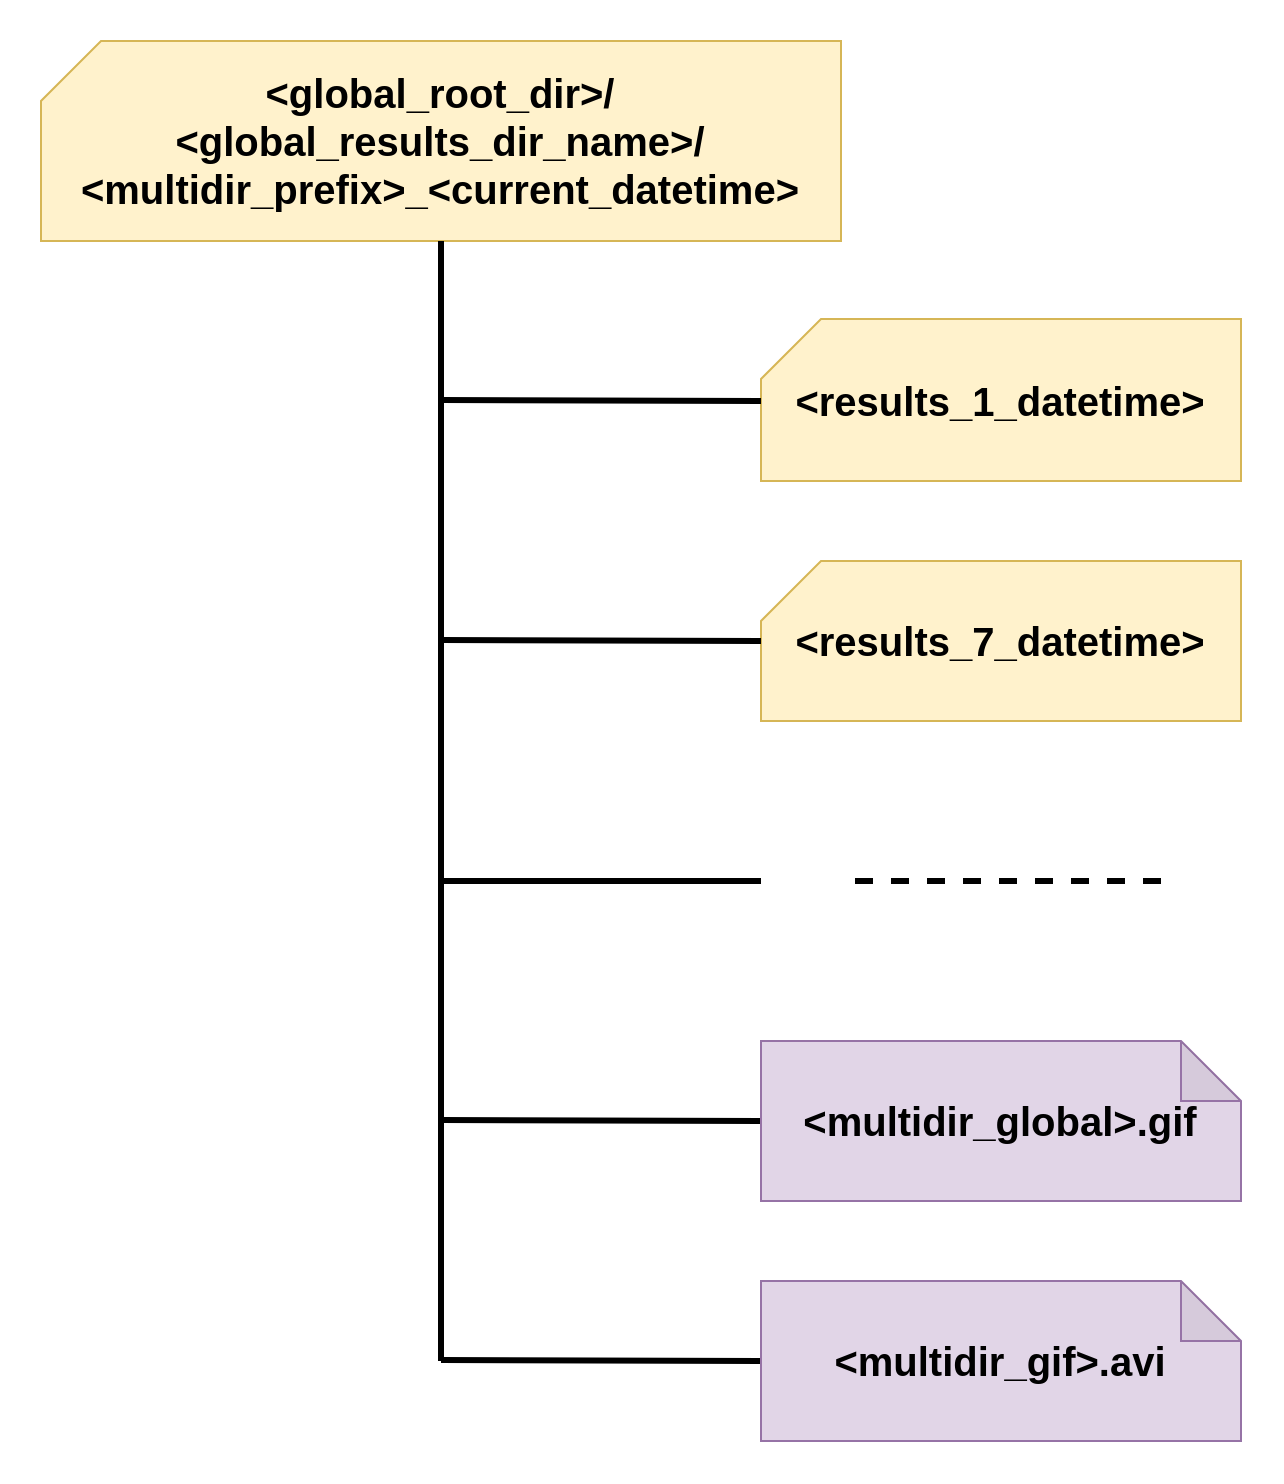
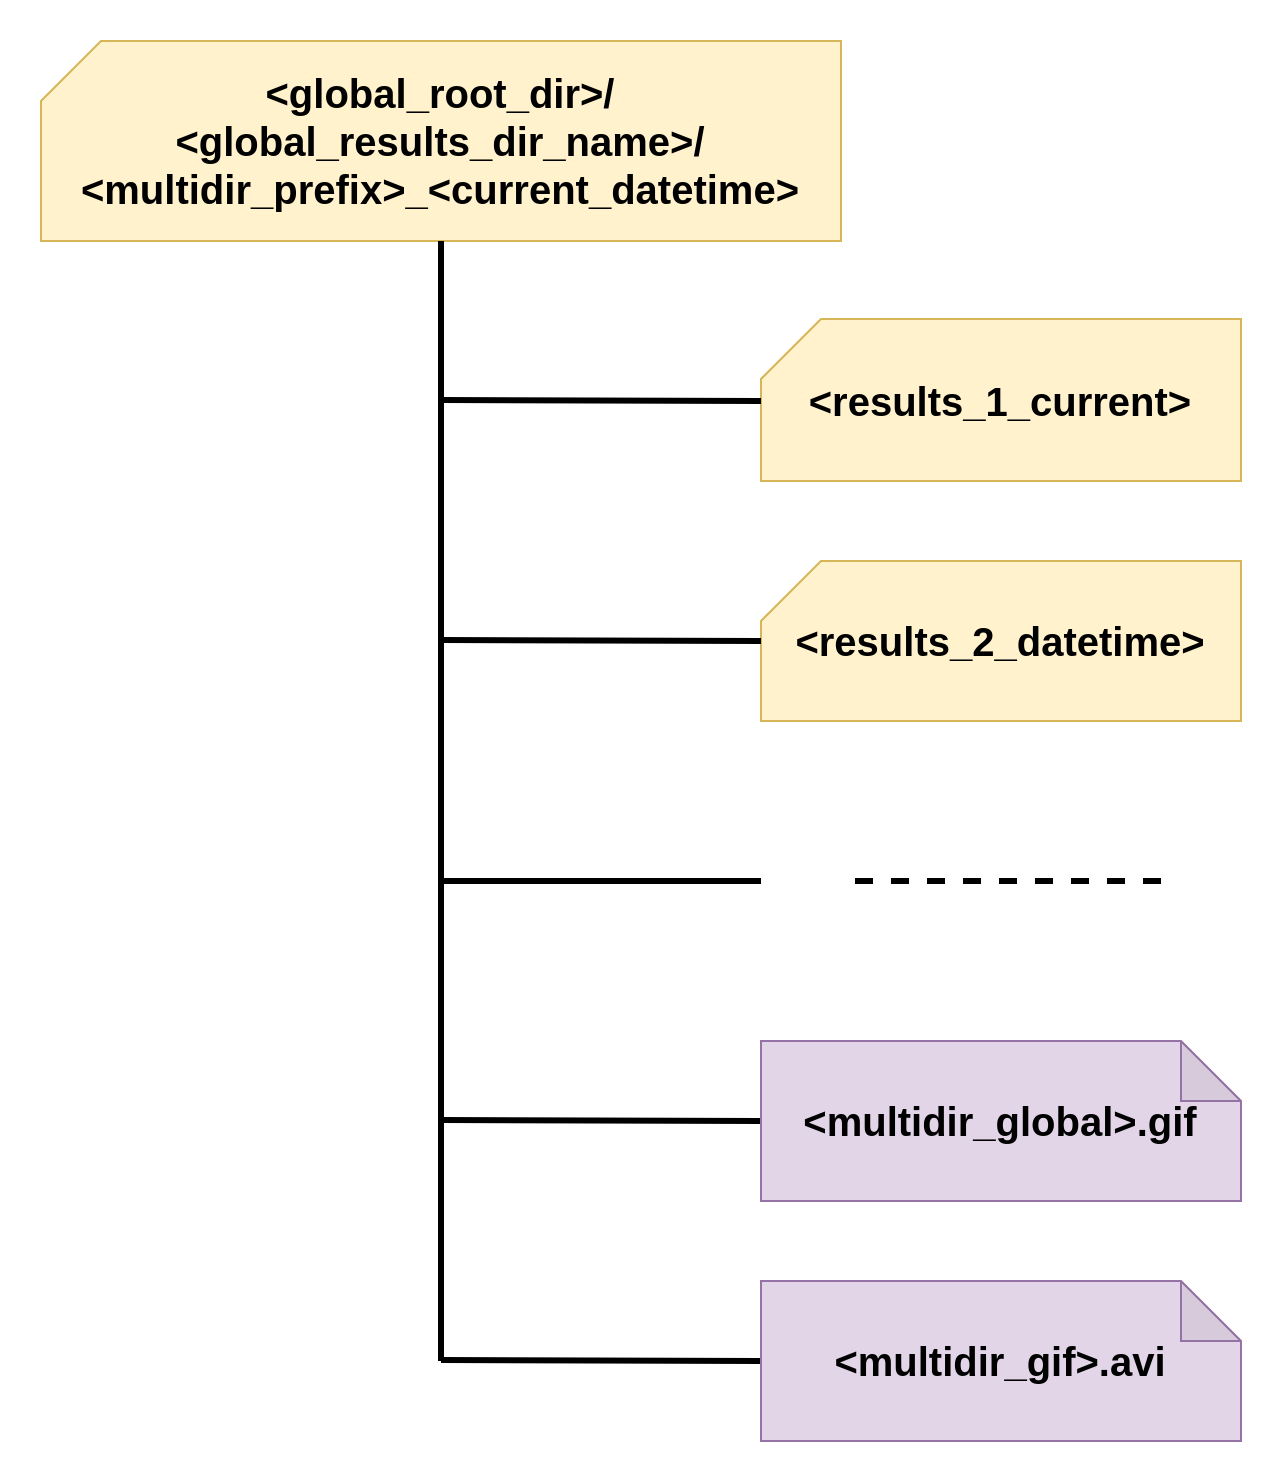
(1001, 401) -> (1001, 401)
(1001, 641) -> (1001, 641)
